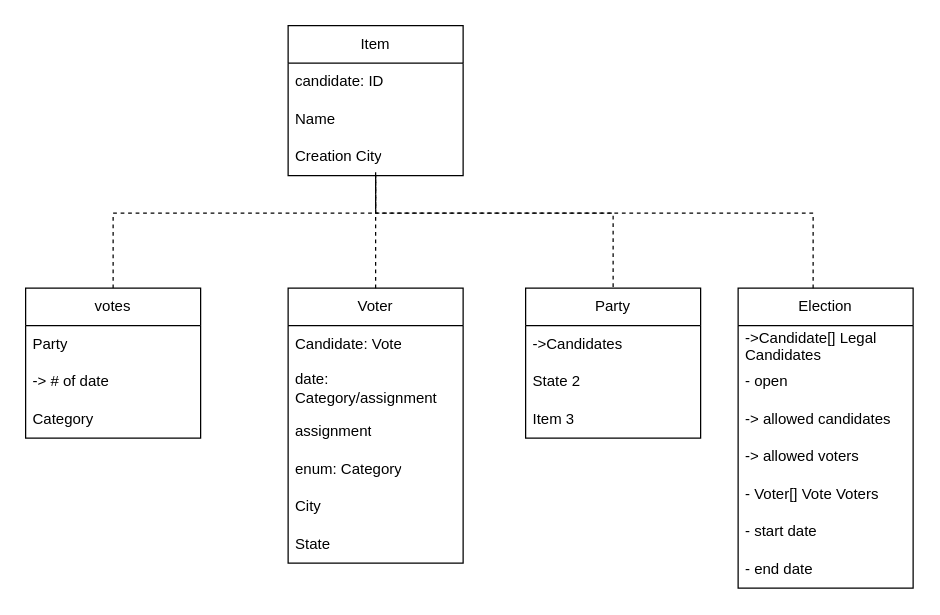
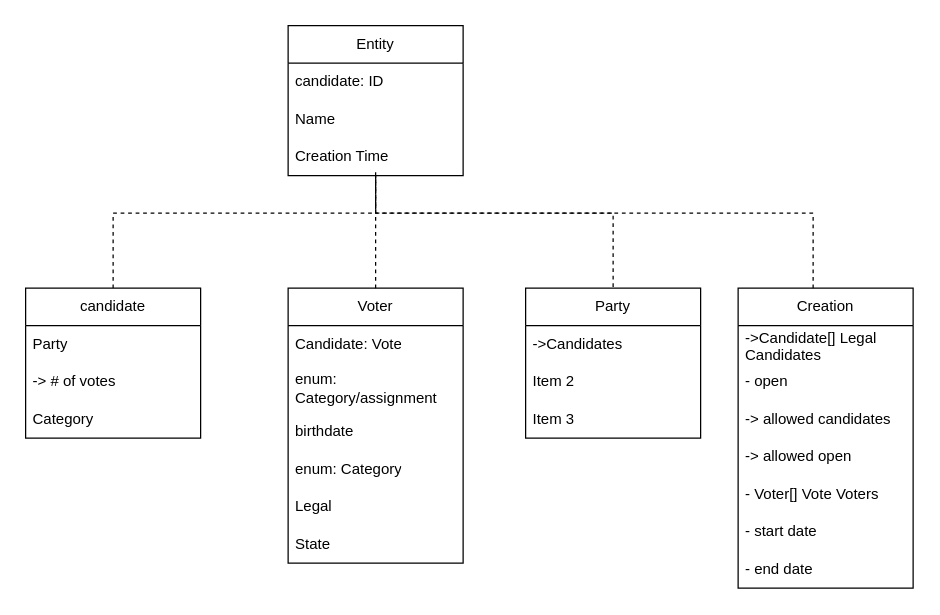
(376, 44) -> (376, 44)
(344, 157) -> (344, 157)
(113, 307) -> (113, 307)
(826, 307) -> (826, 307)
(78, 382) -> (82, 382)
(561, 382) -> (556, 382)
(377, 388) -> (377, 388)
(336, 432) -> (331, 432)
(809, 457) -> (801, 457)
(310, 507) -> (315, 507)
